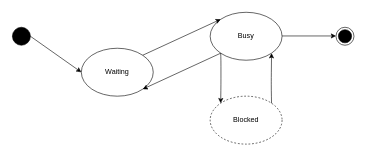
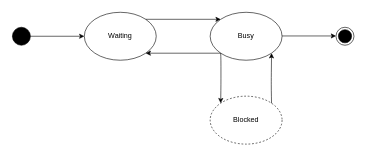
(117, 72) -> (120, 36)
